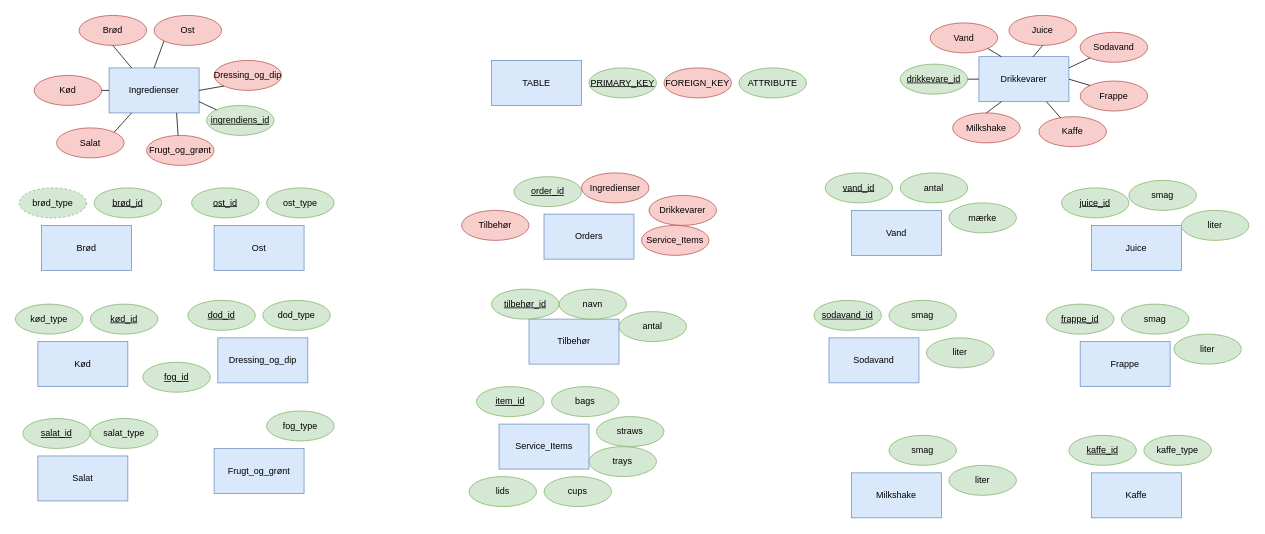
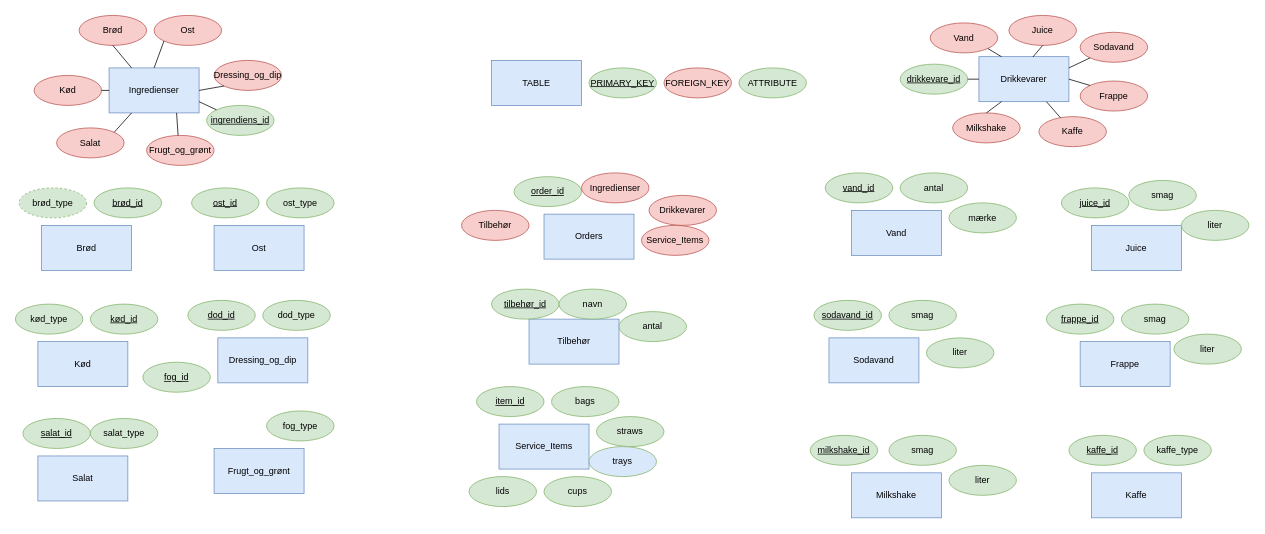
none -> (844, 450)
(623, 462) -> (623, 462)
